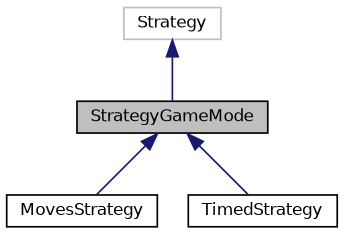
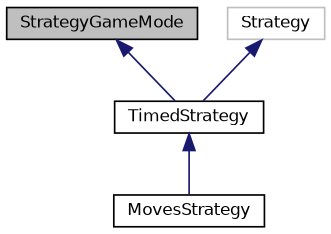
(172, 79) -> (227, 77)
(121, 170) -> (189, 173)
